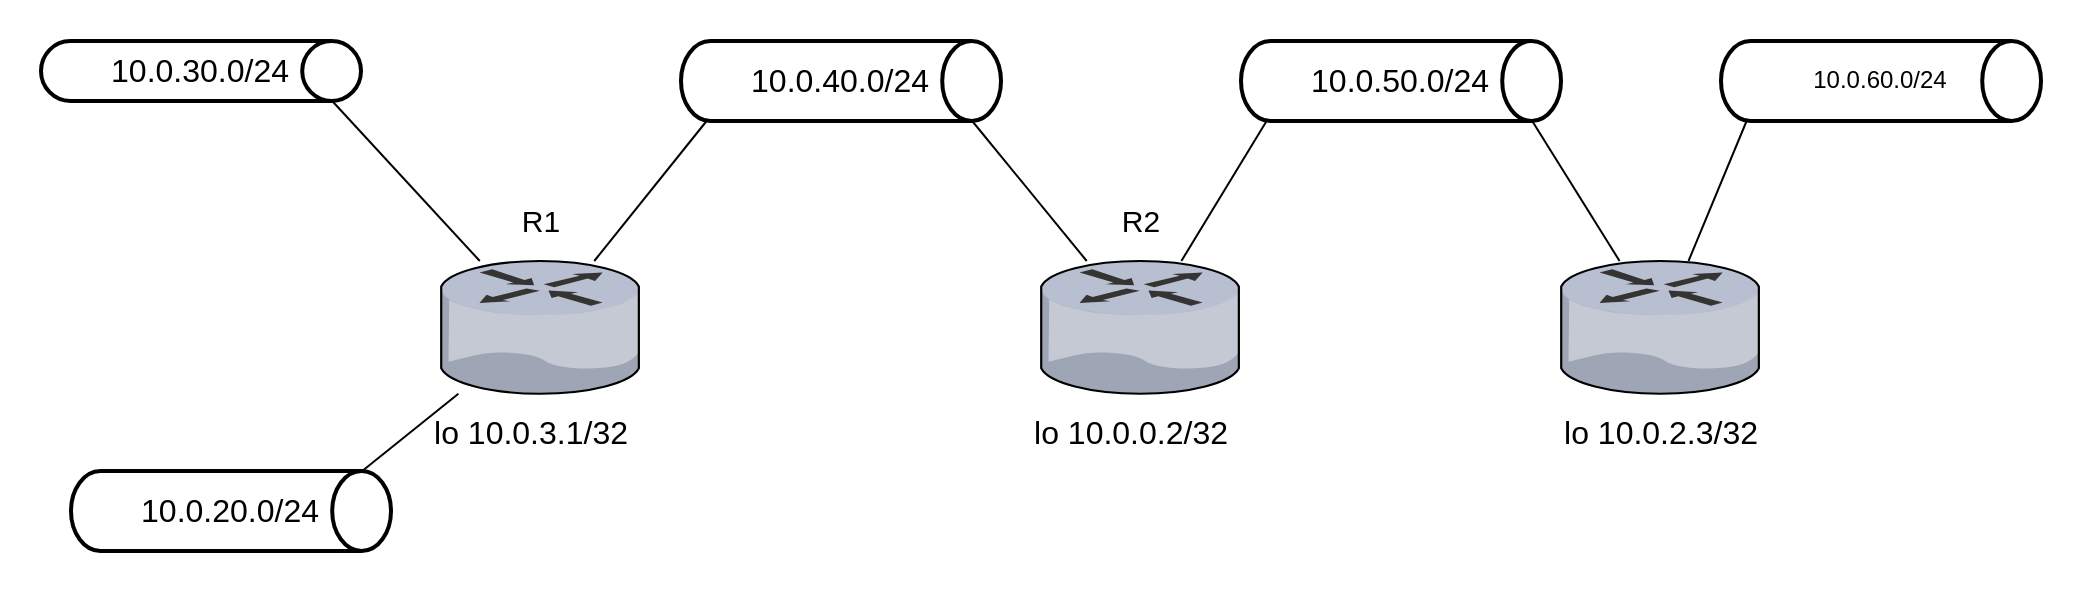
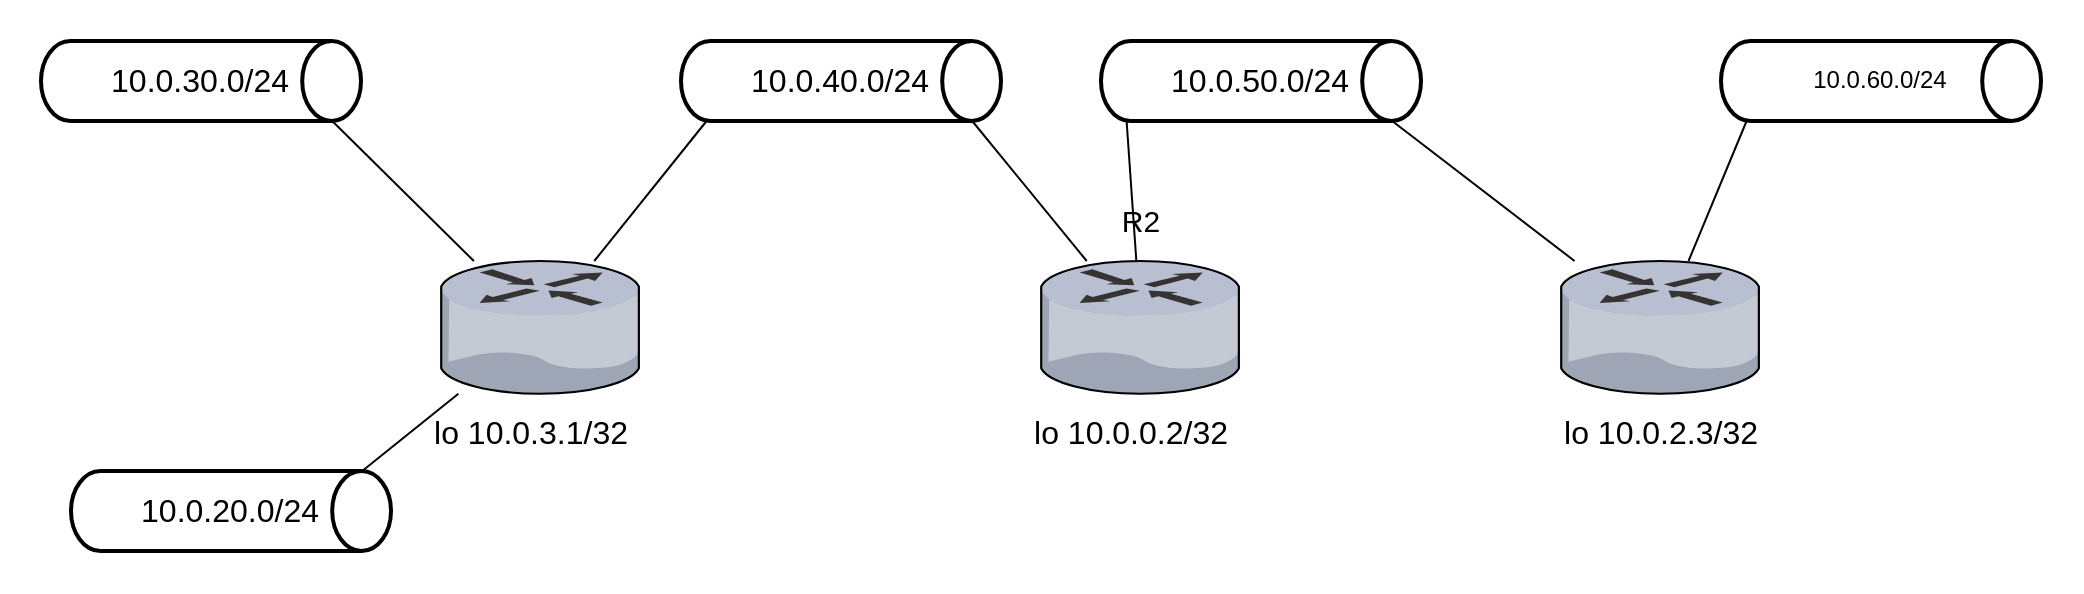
(201, 71) -> (201, 81)
(1401, 81) -> (1261, 81)
(541, 221) -> none
